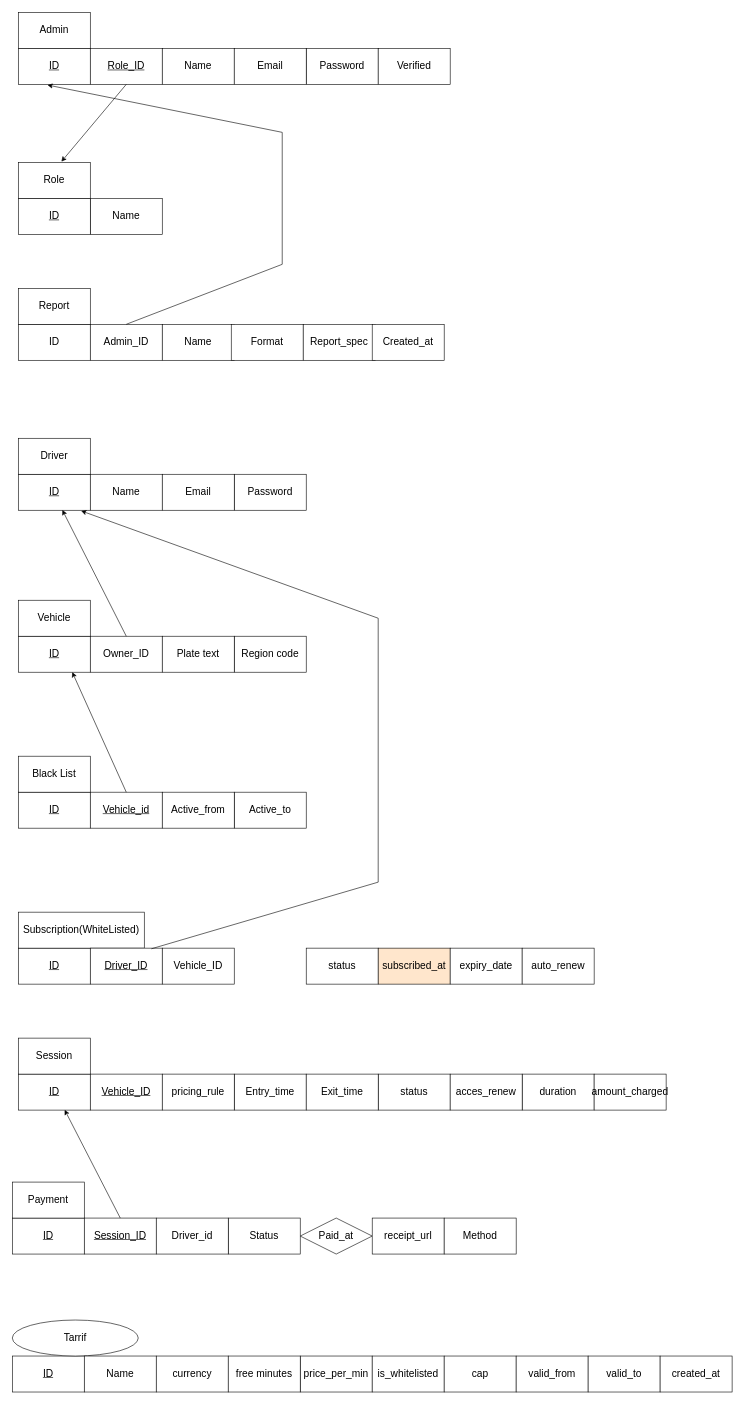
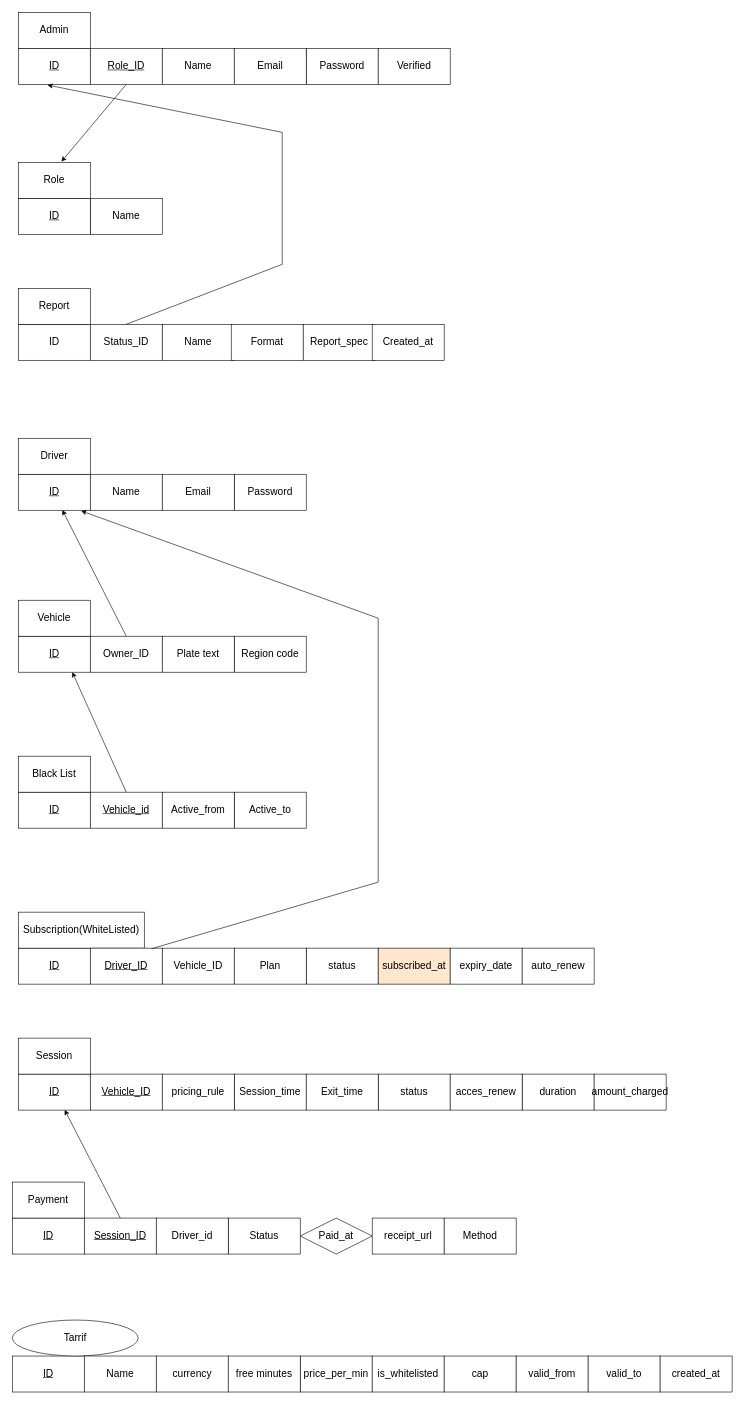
(126, 342) -> (126, 342)
none -> (270, 966)
(270, 1092) -> (270, 1092)
